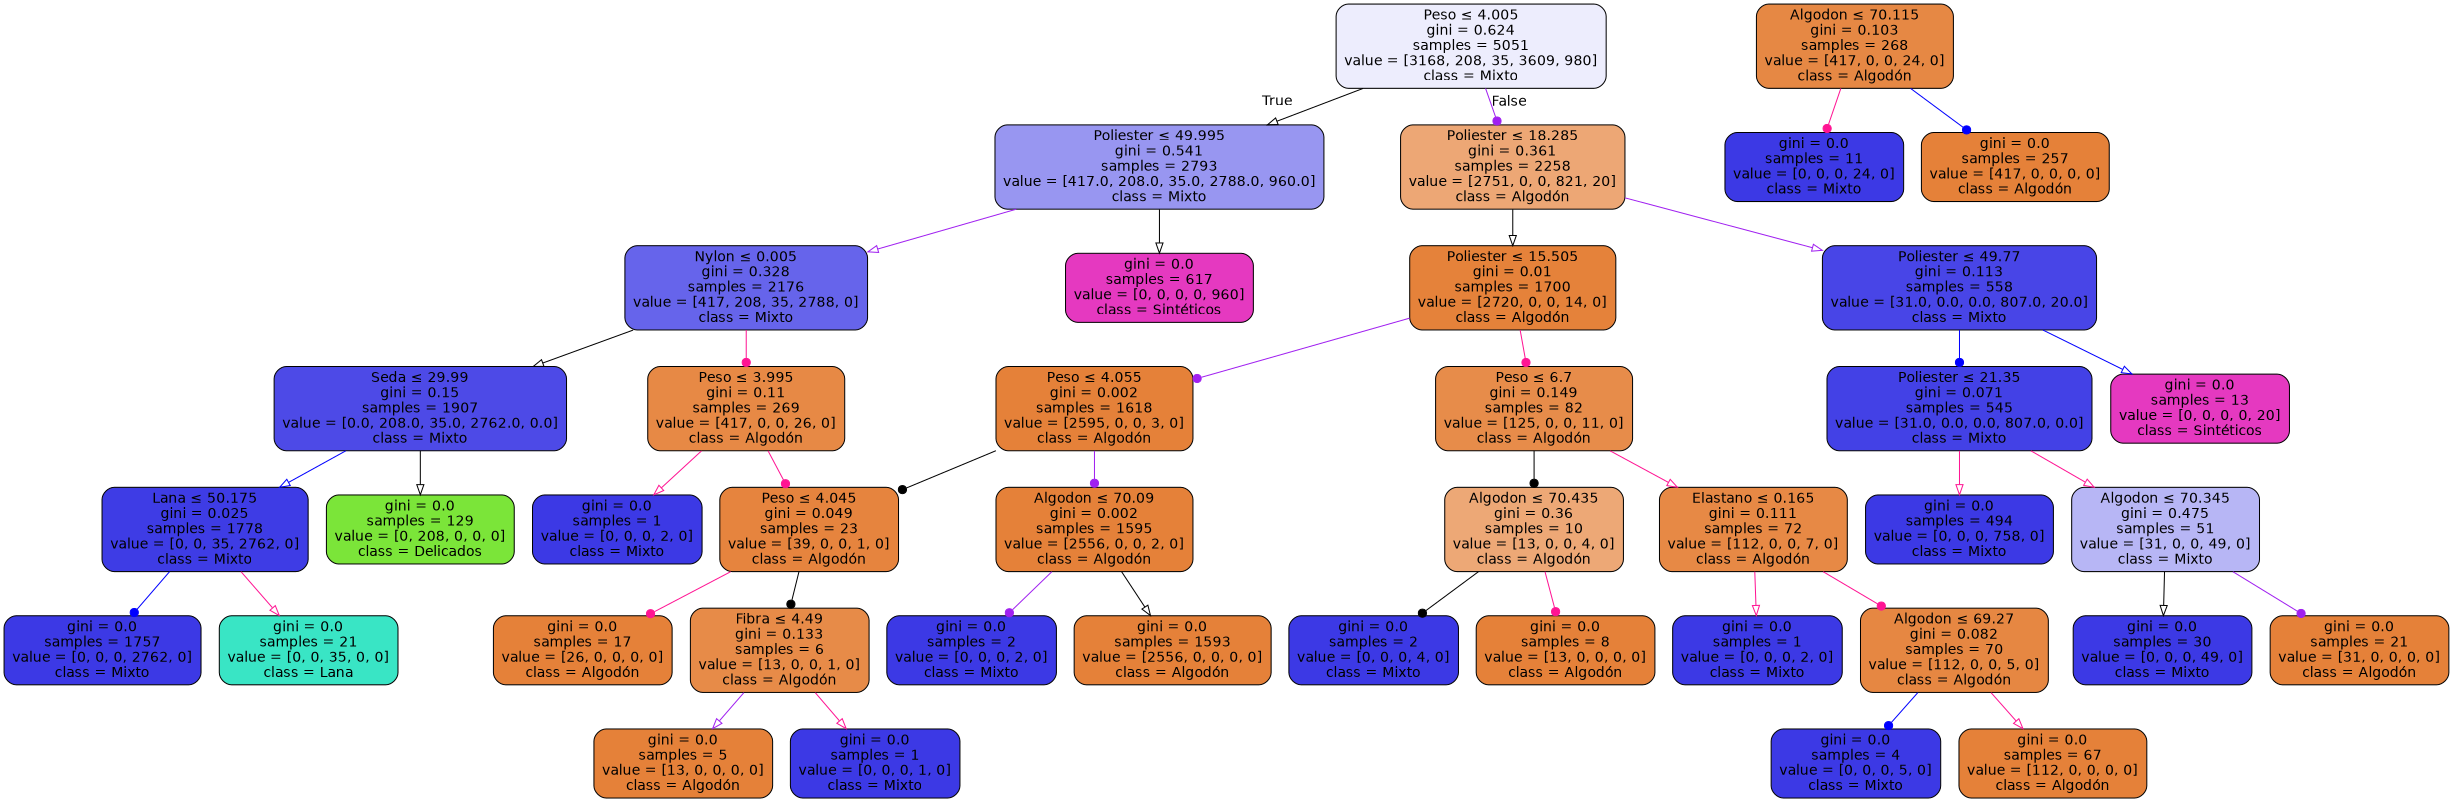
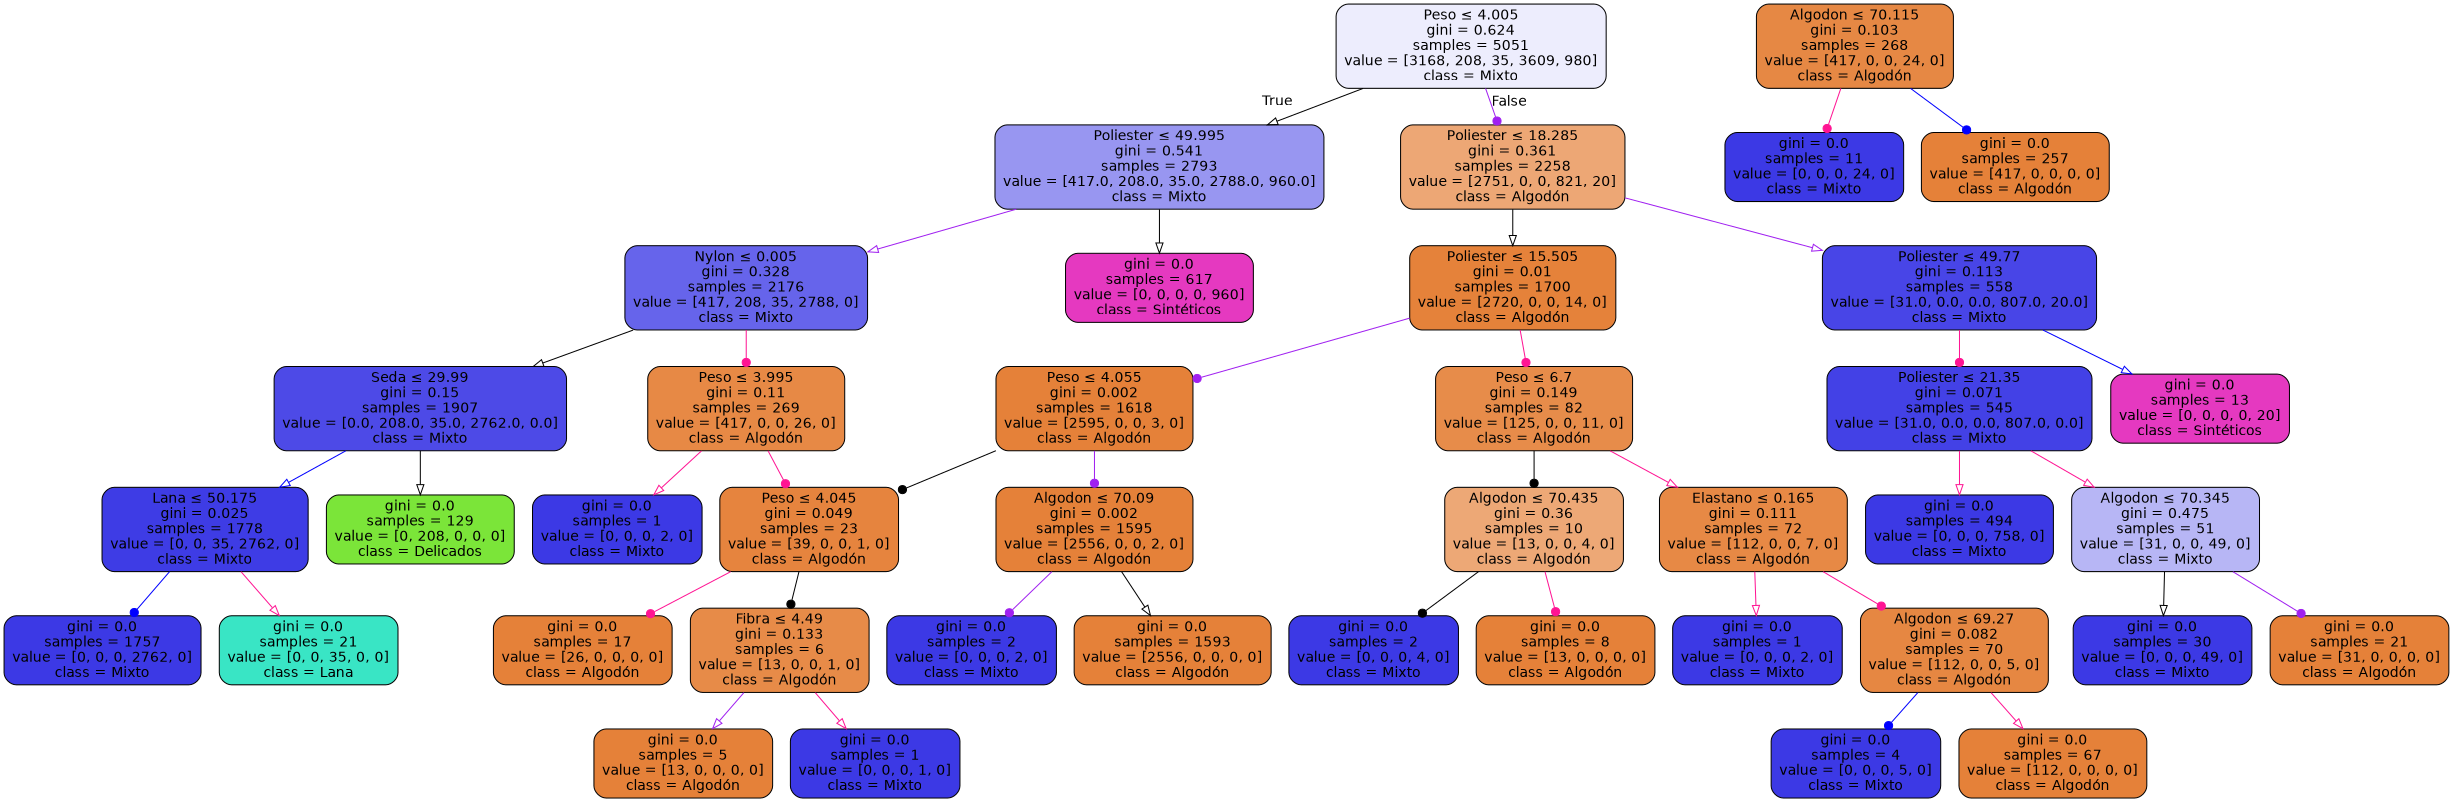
(1959, 344) -> (1959, 344)
